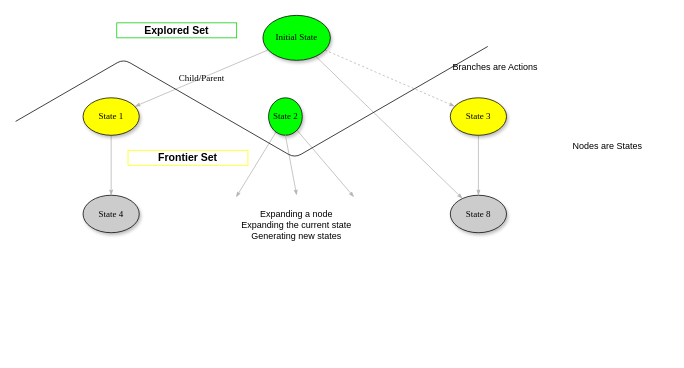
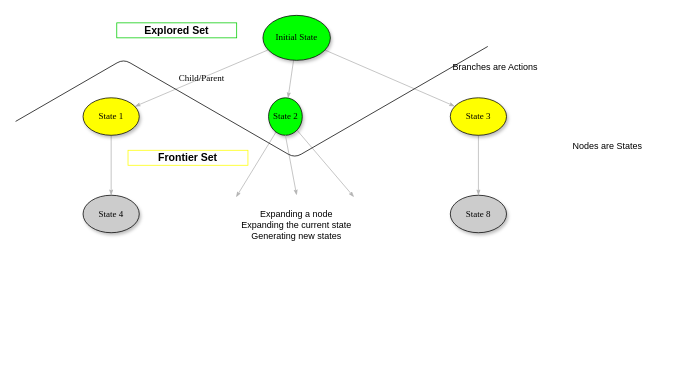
(388, 77) -> (388, 77)
(430, 167) -> (291, 77)
